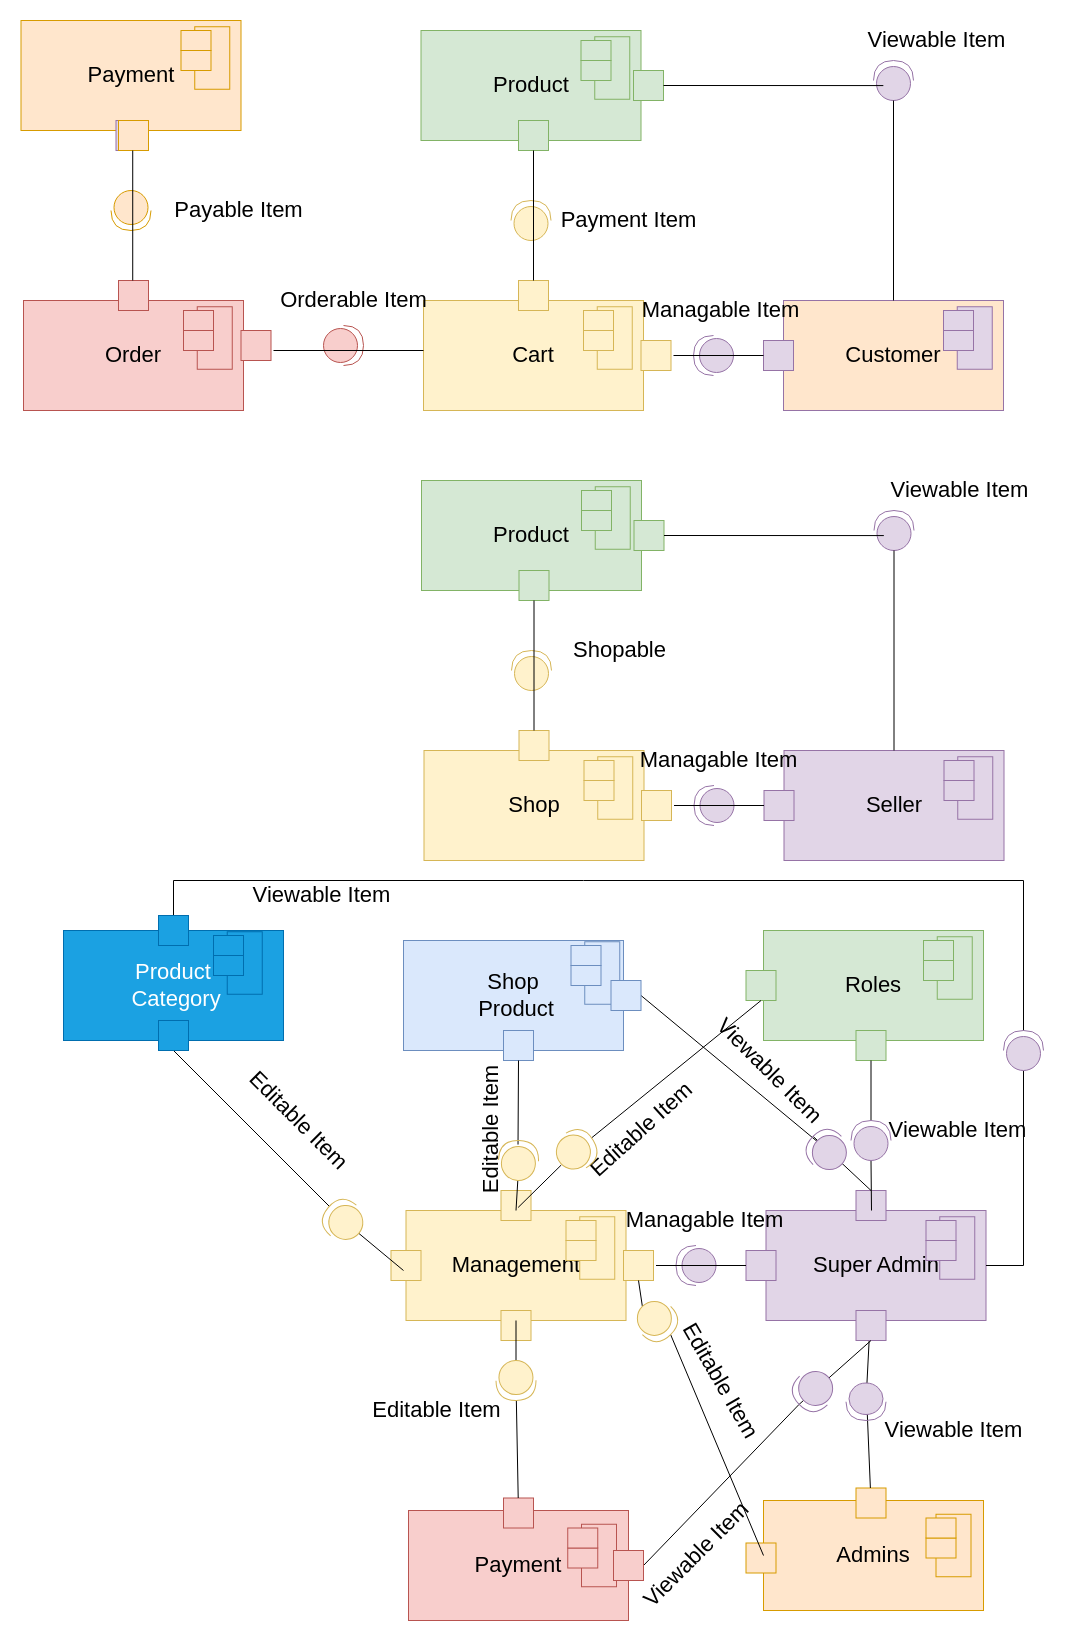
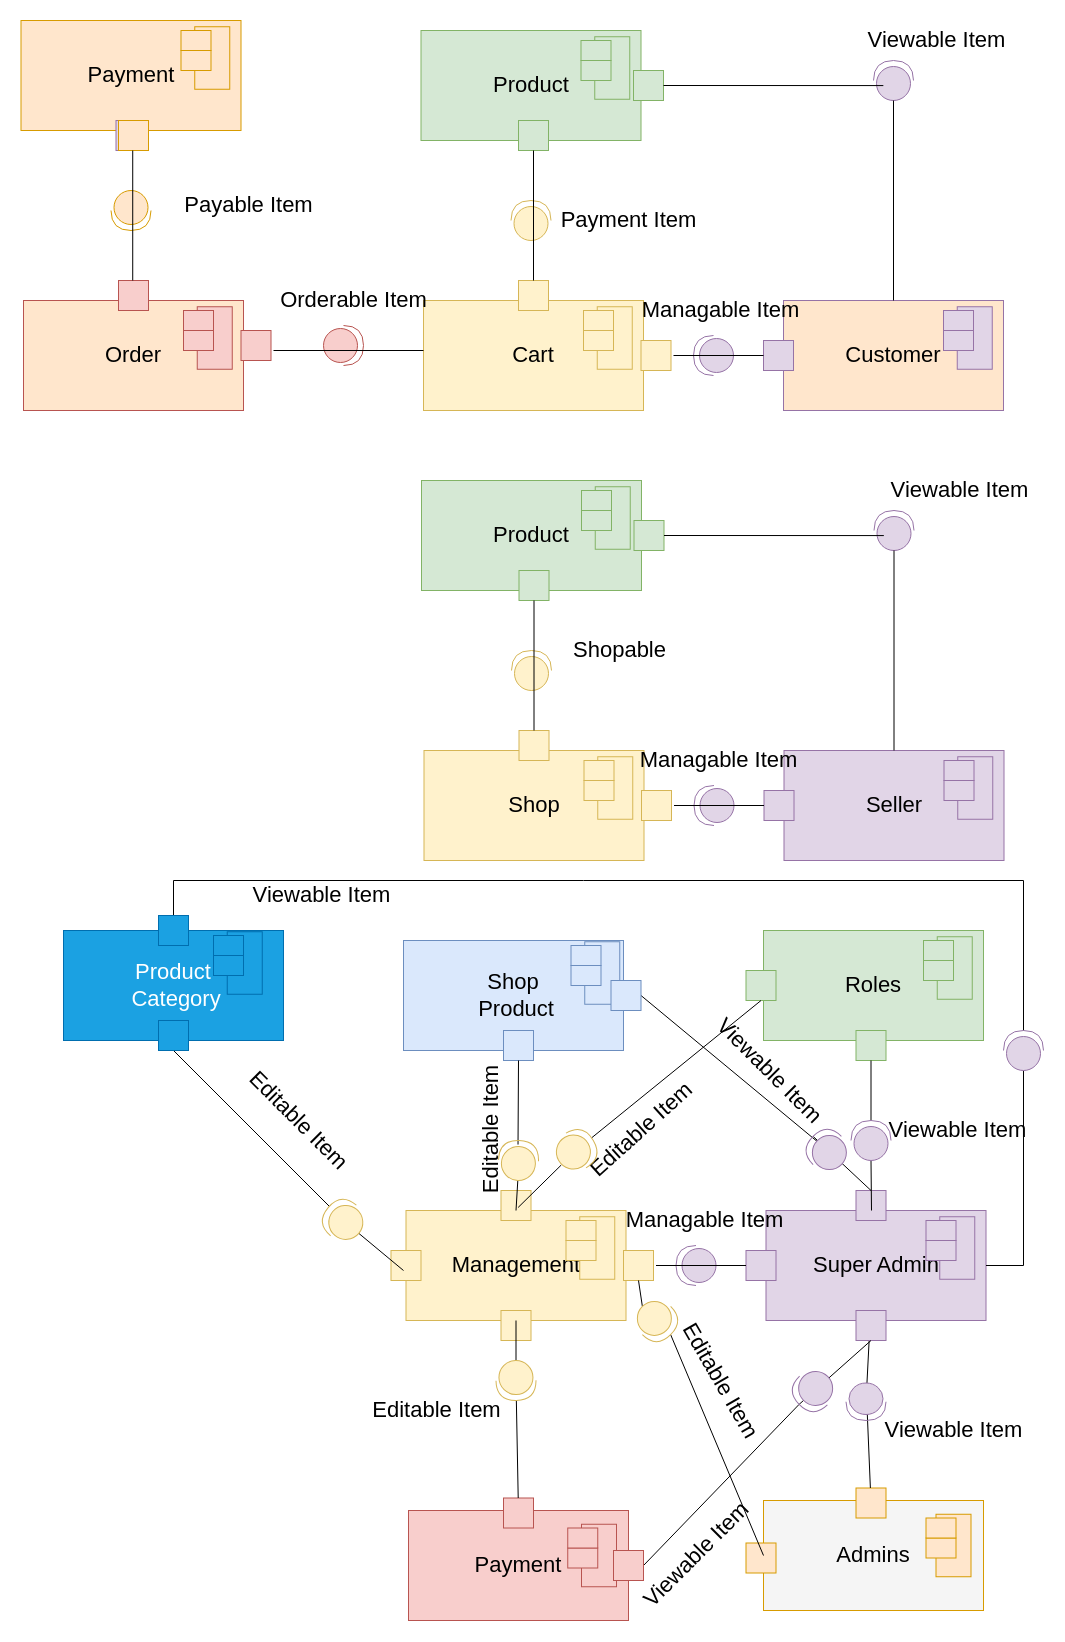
(239, 211) -> (249, 206)
(134, 356) -> (134, 356)
(874, 1556) -> (874, 1556)
